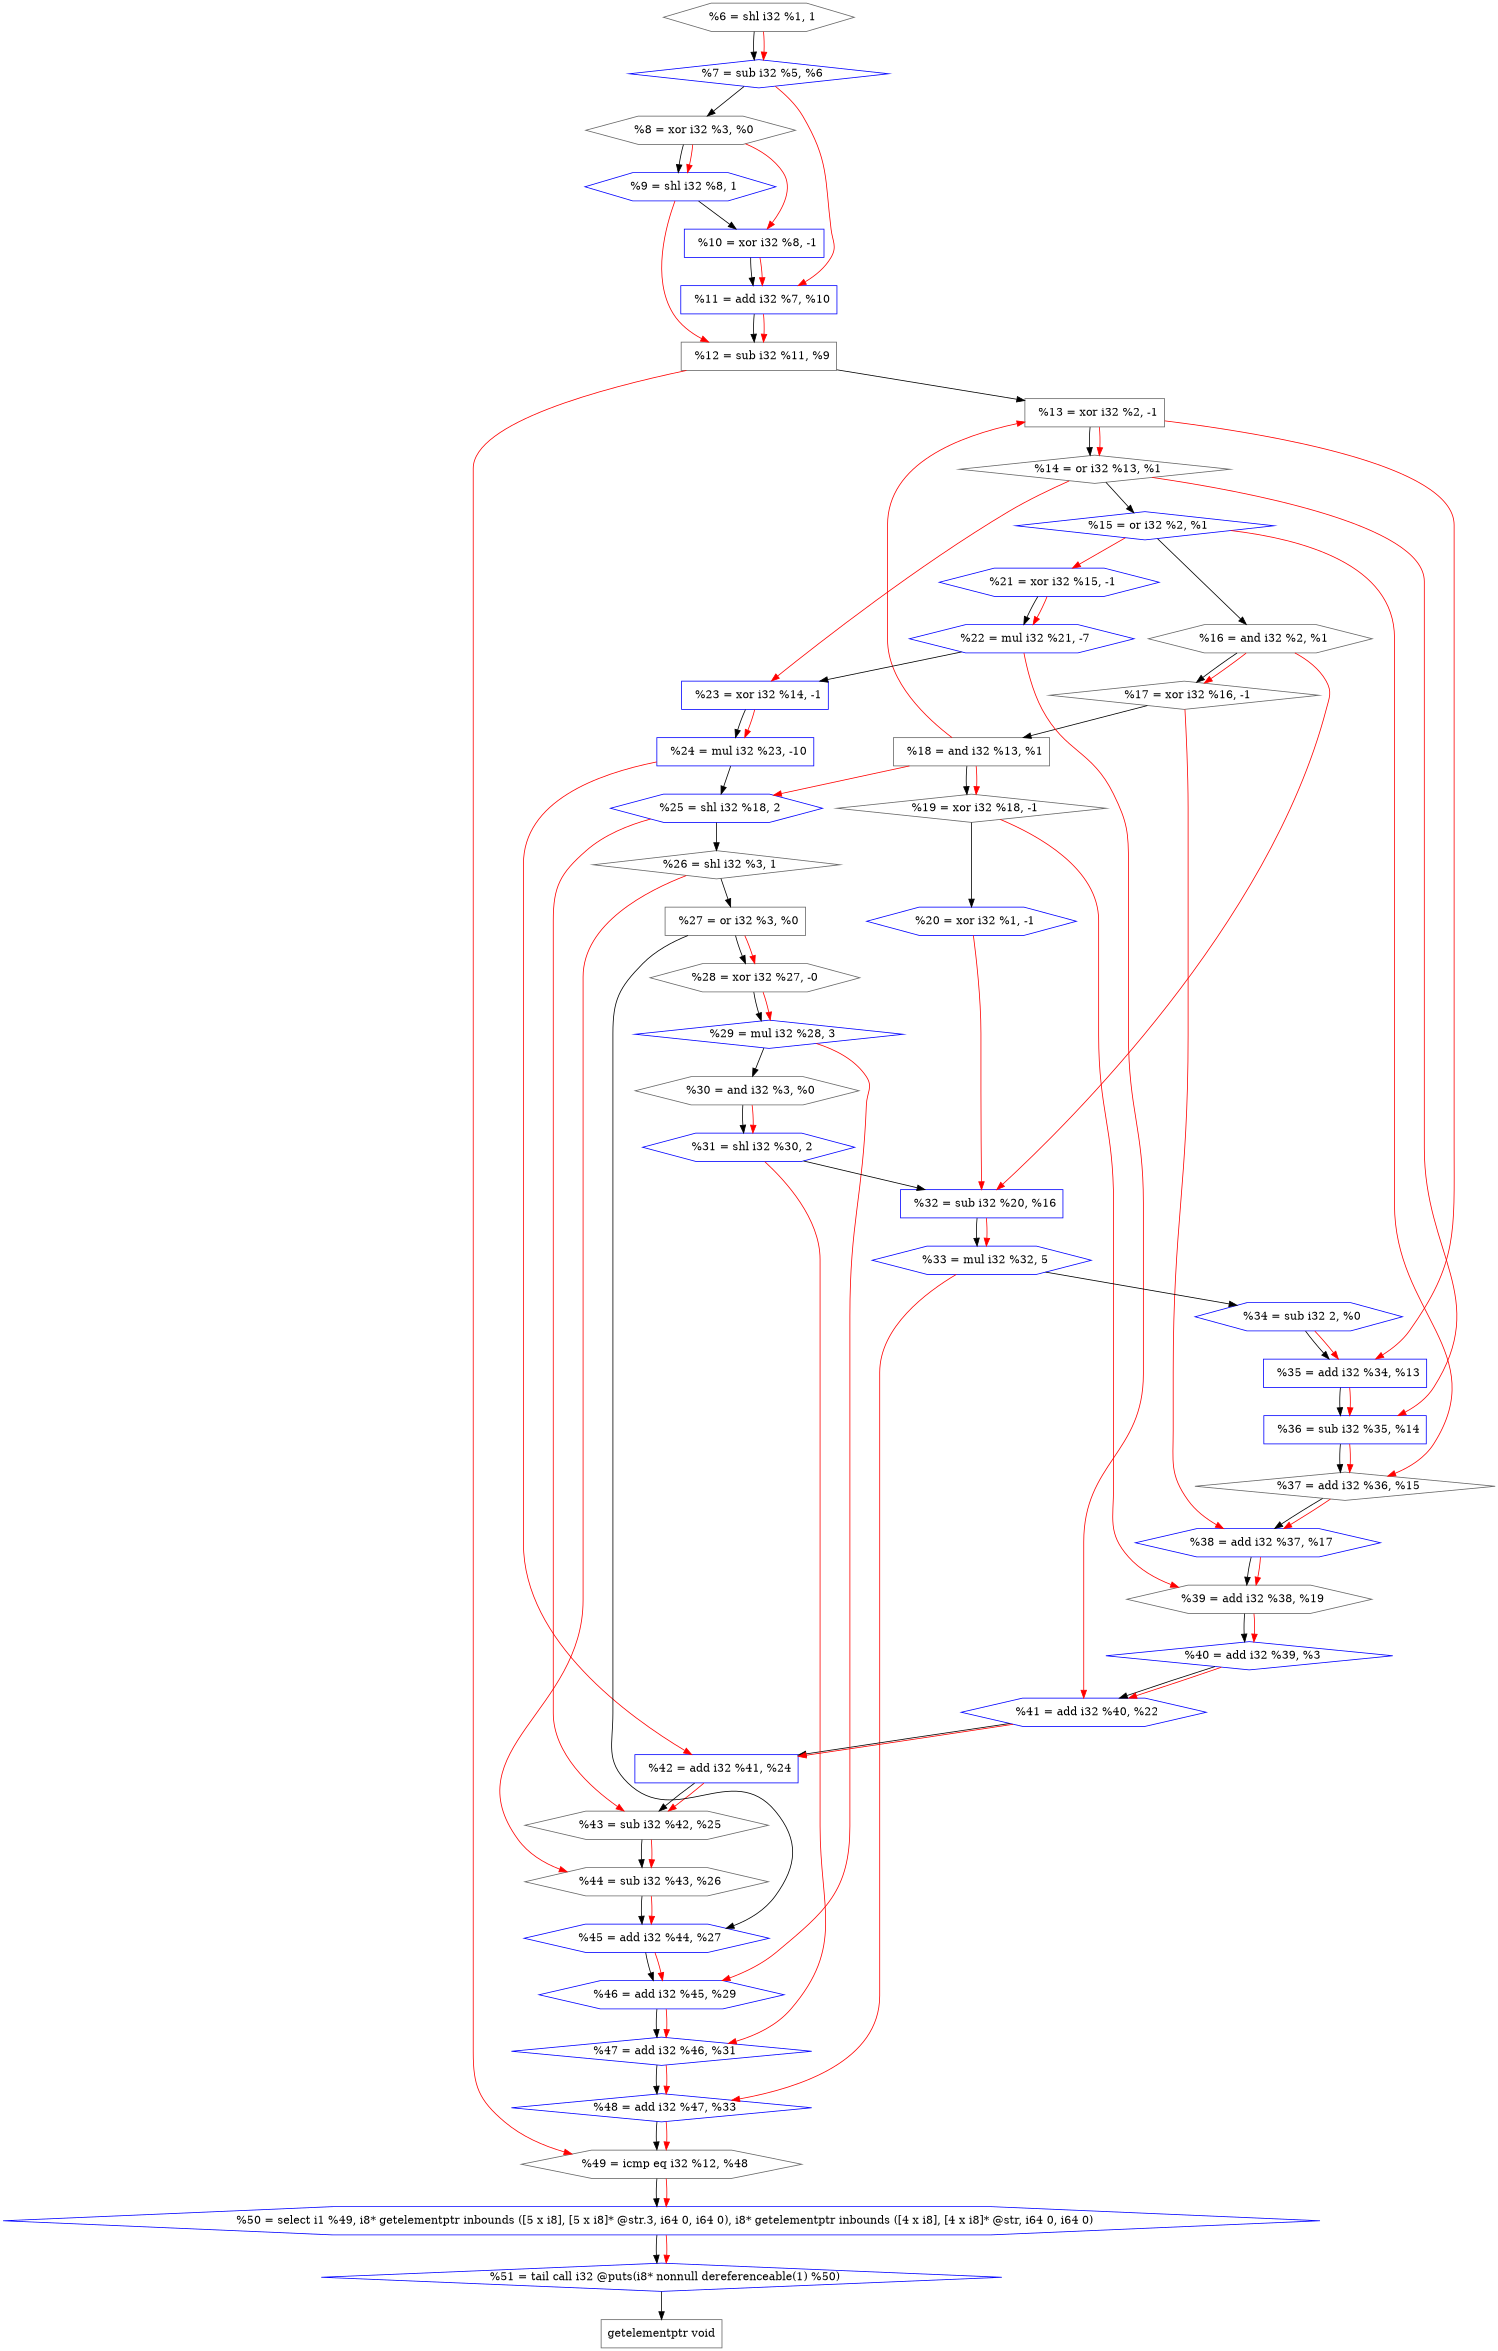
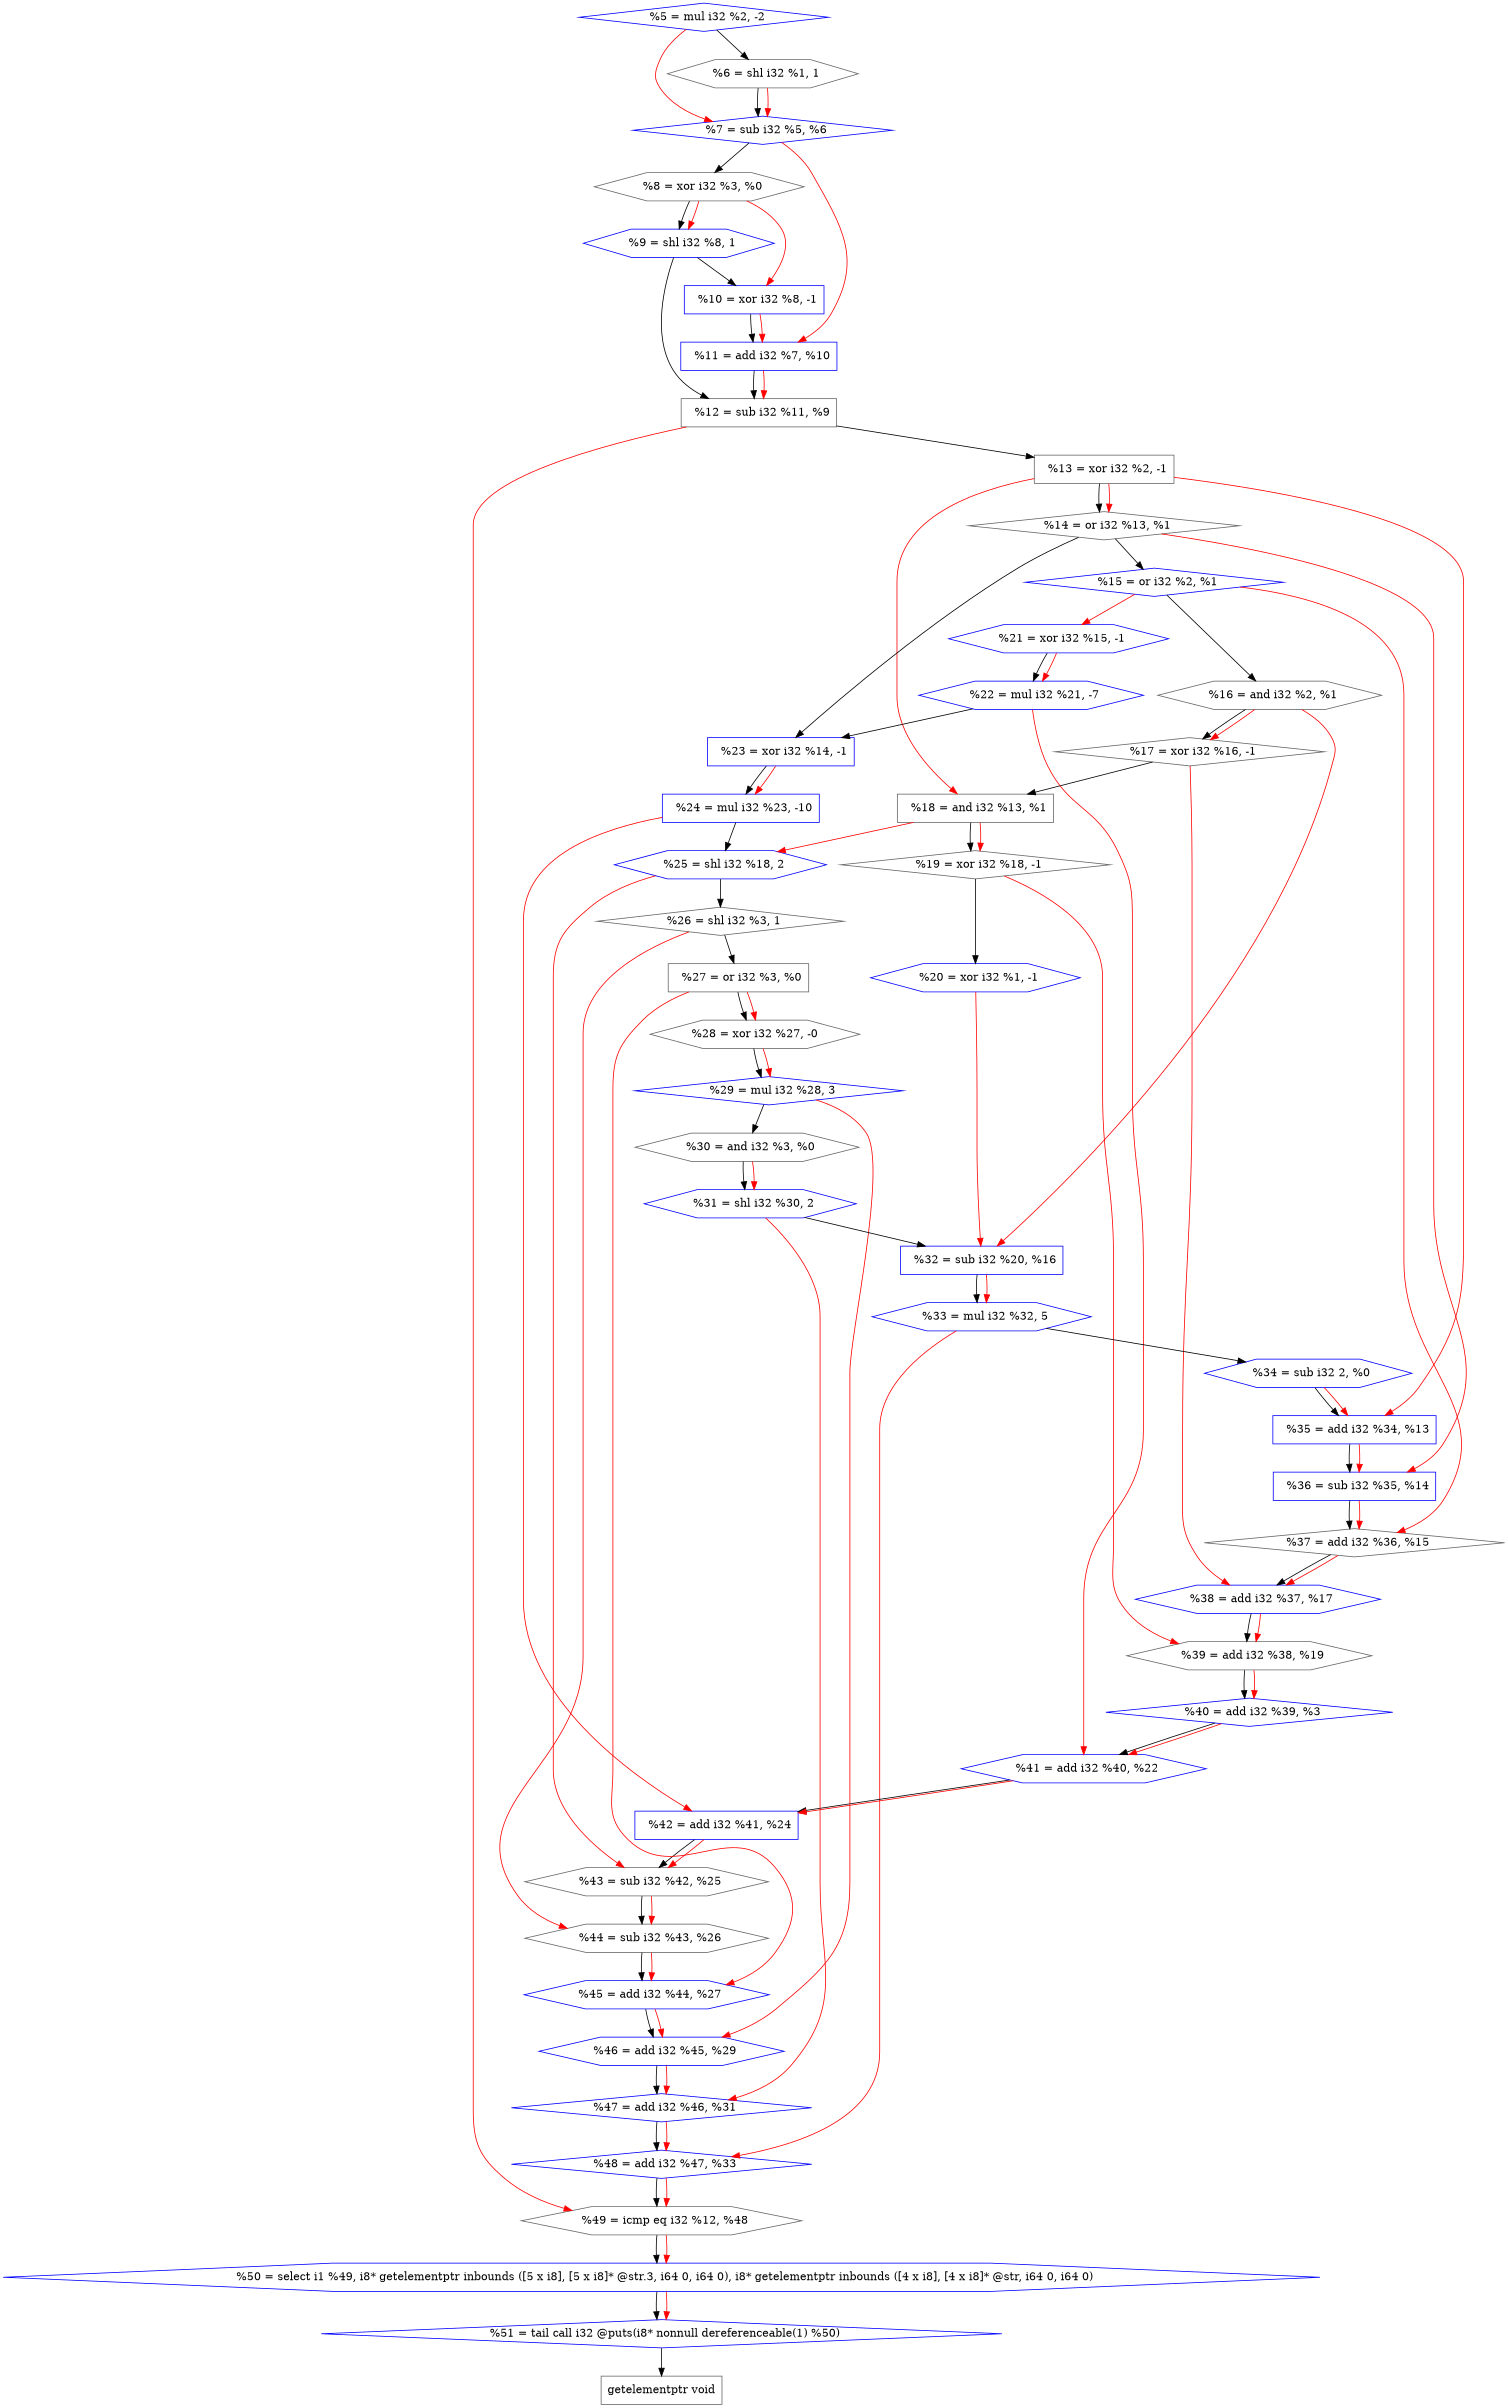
none -> (704, 17)
(662, 277) -> (662, 333)
(888, 554) -> (897, 601)
(918, 570) -> (934, 625)
(613, 1496) -> (613, 1552)
